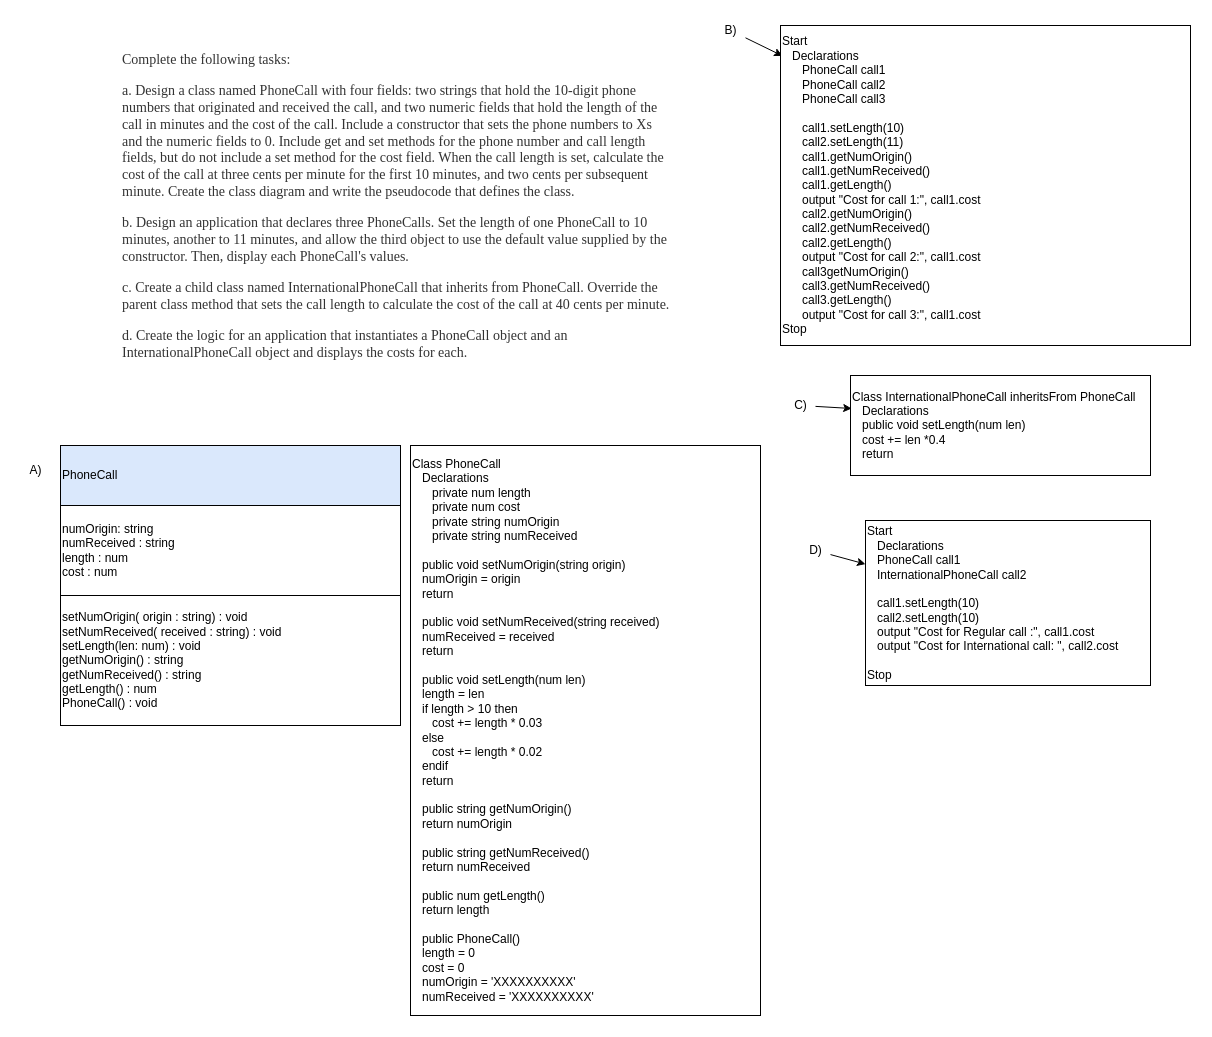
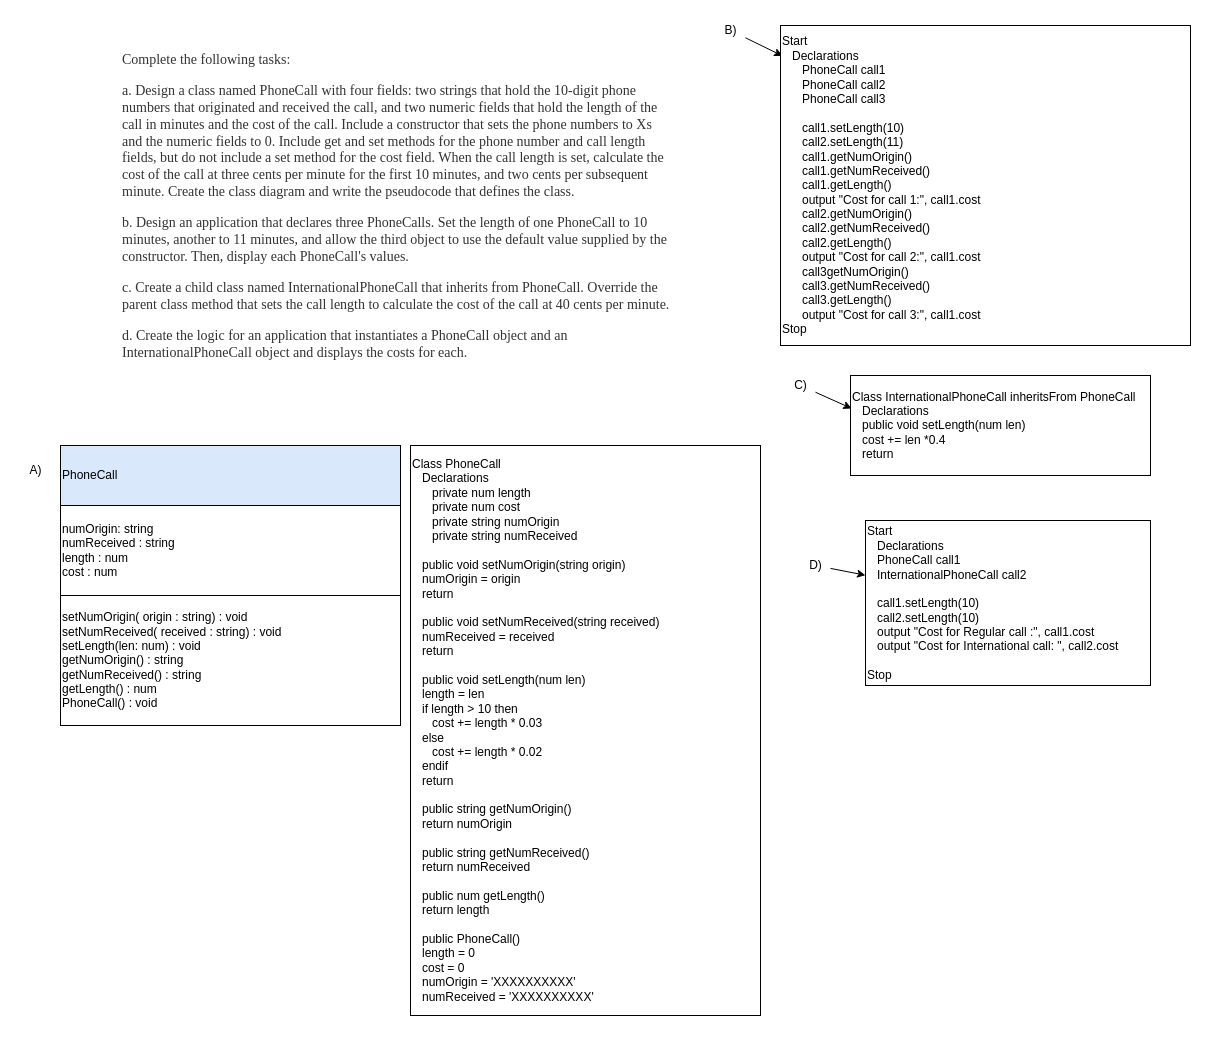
(801, 406) -> (801, 386)
(816, 551) -> (816, 566)
